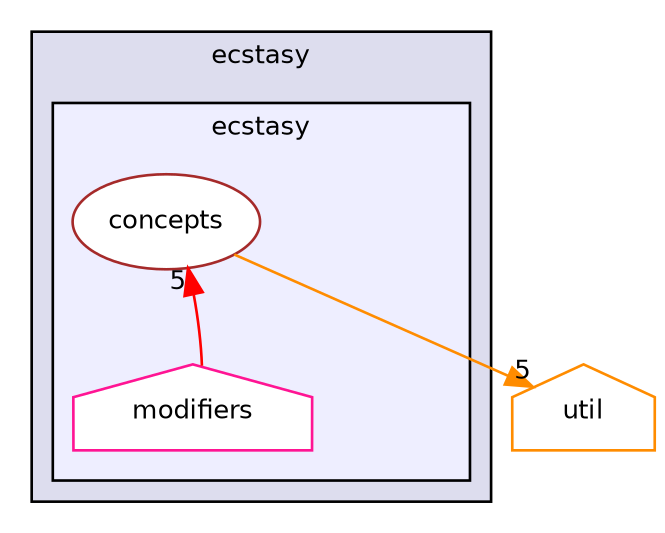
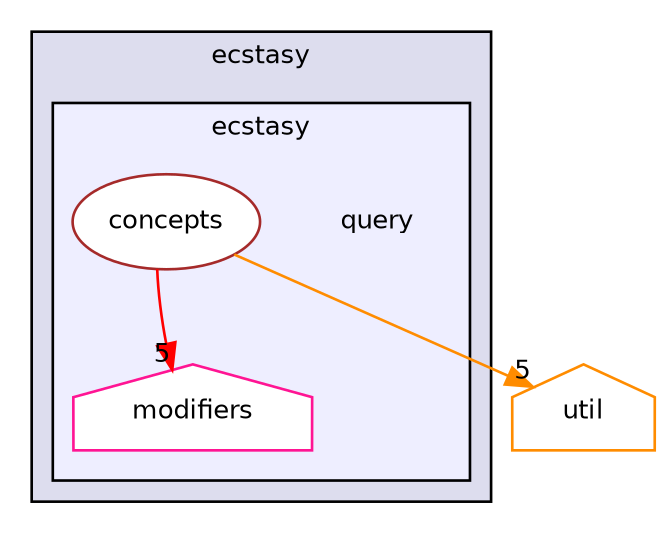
none -> (378, 222)
(199, 330) -> (160, 307)
